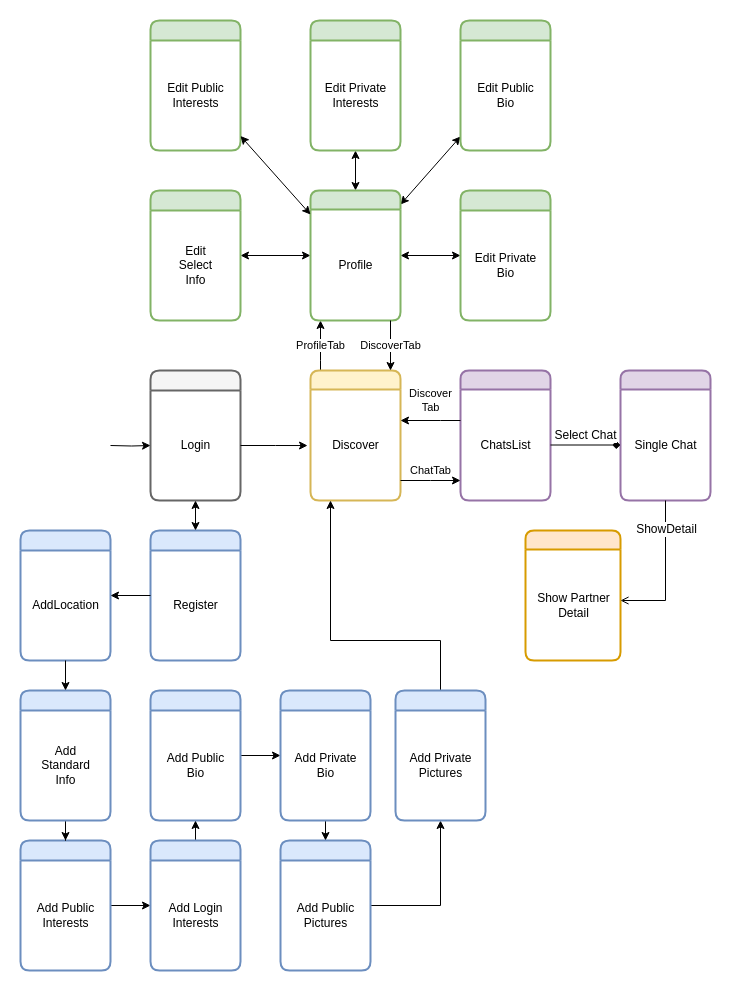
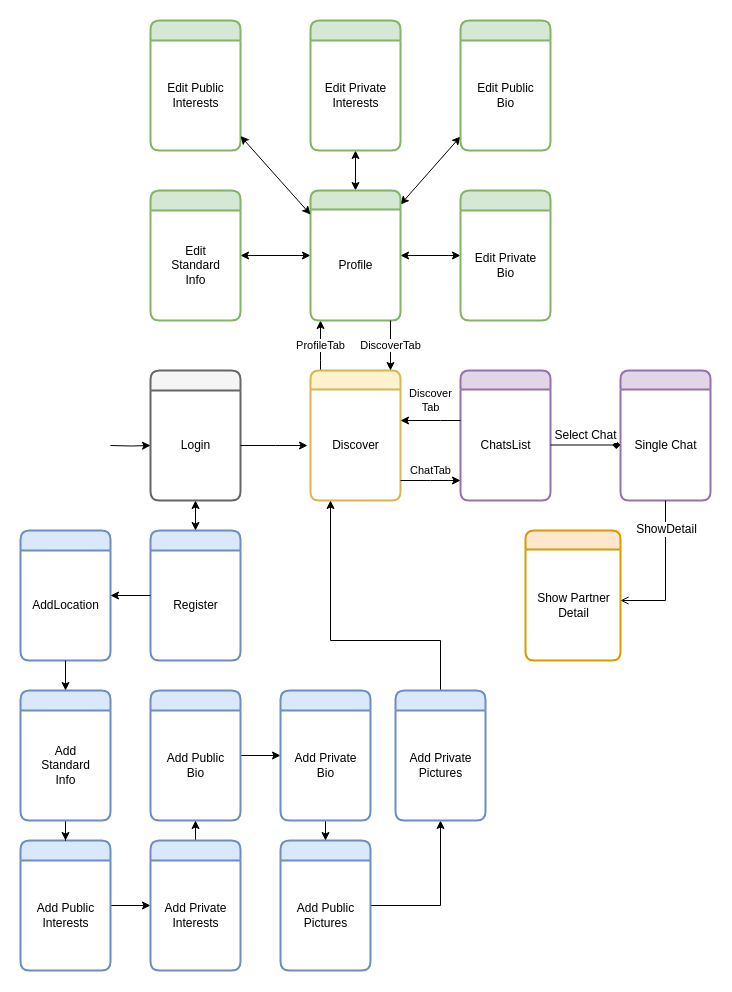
(196, 266) -> (196, 266)
(196, 916) -> (196, 916)
